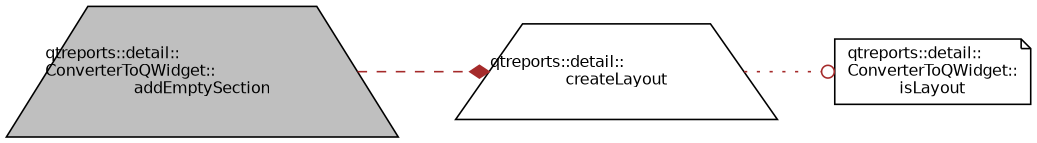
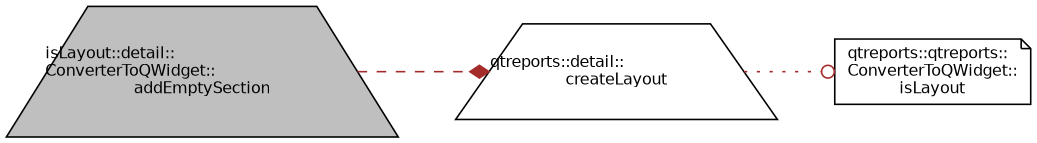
(202, 72) -> (202, 72)
(933, 72) -> (933, 72)
